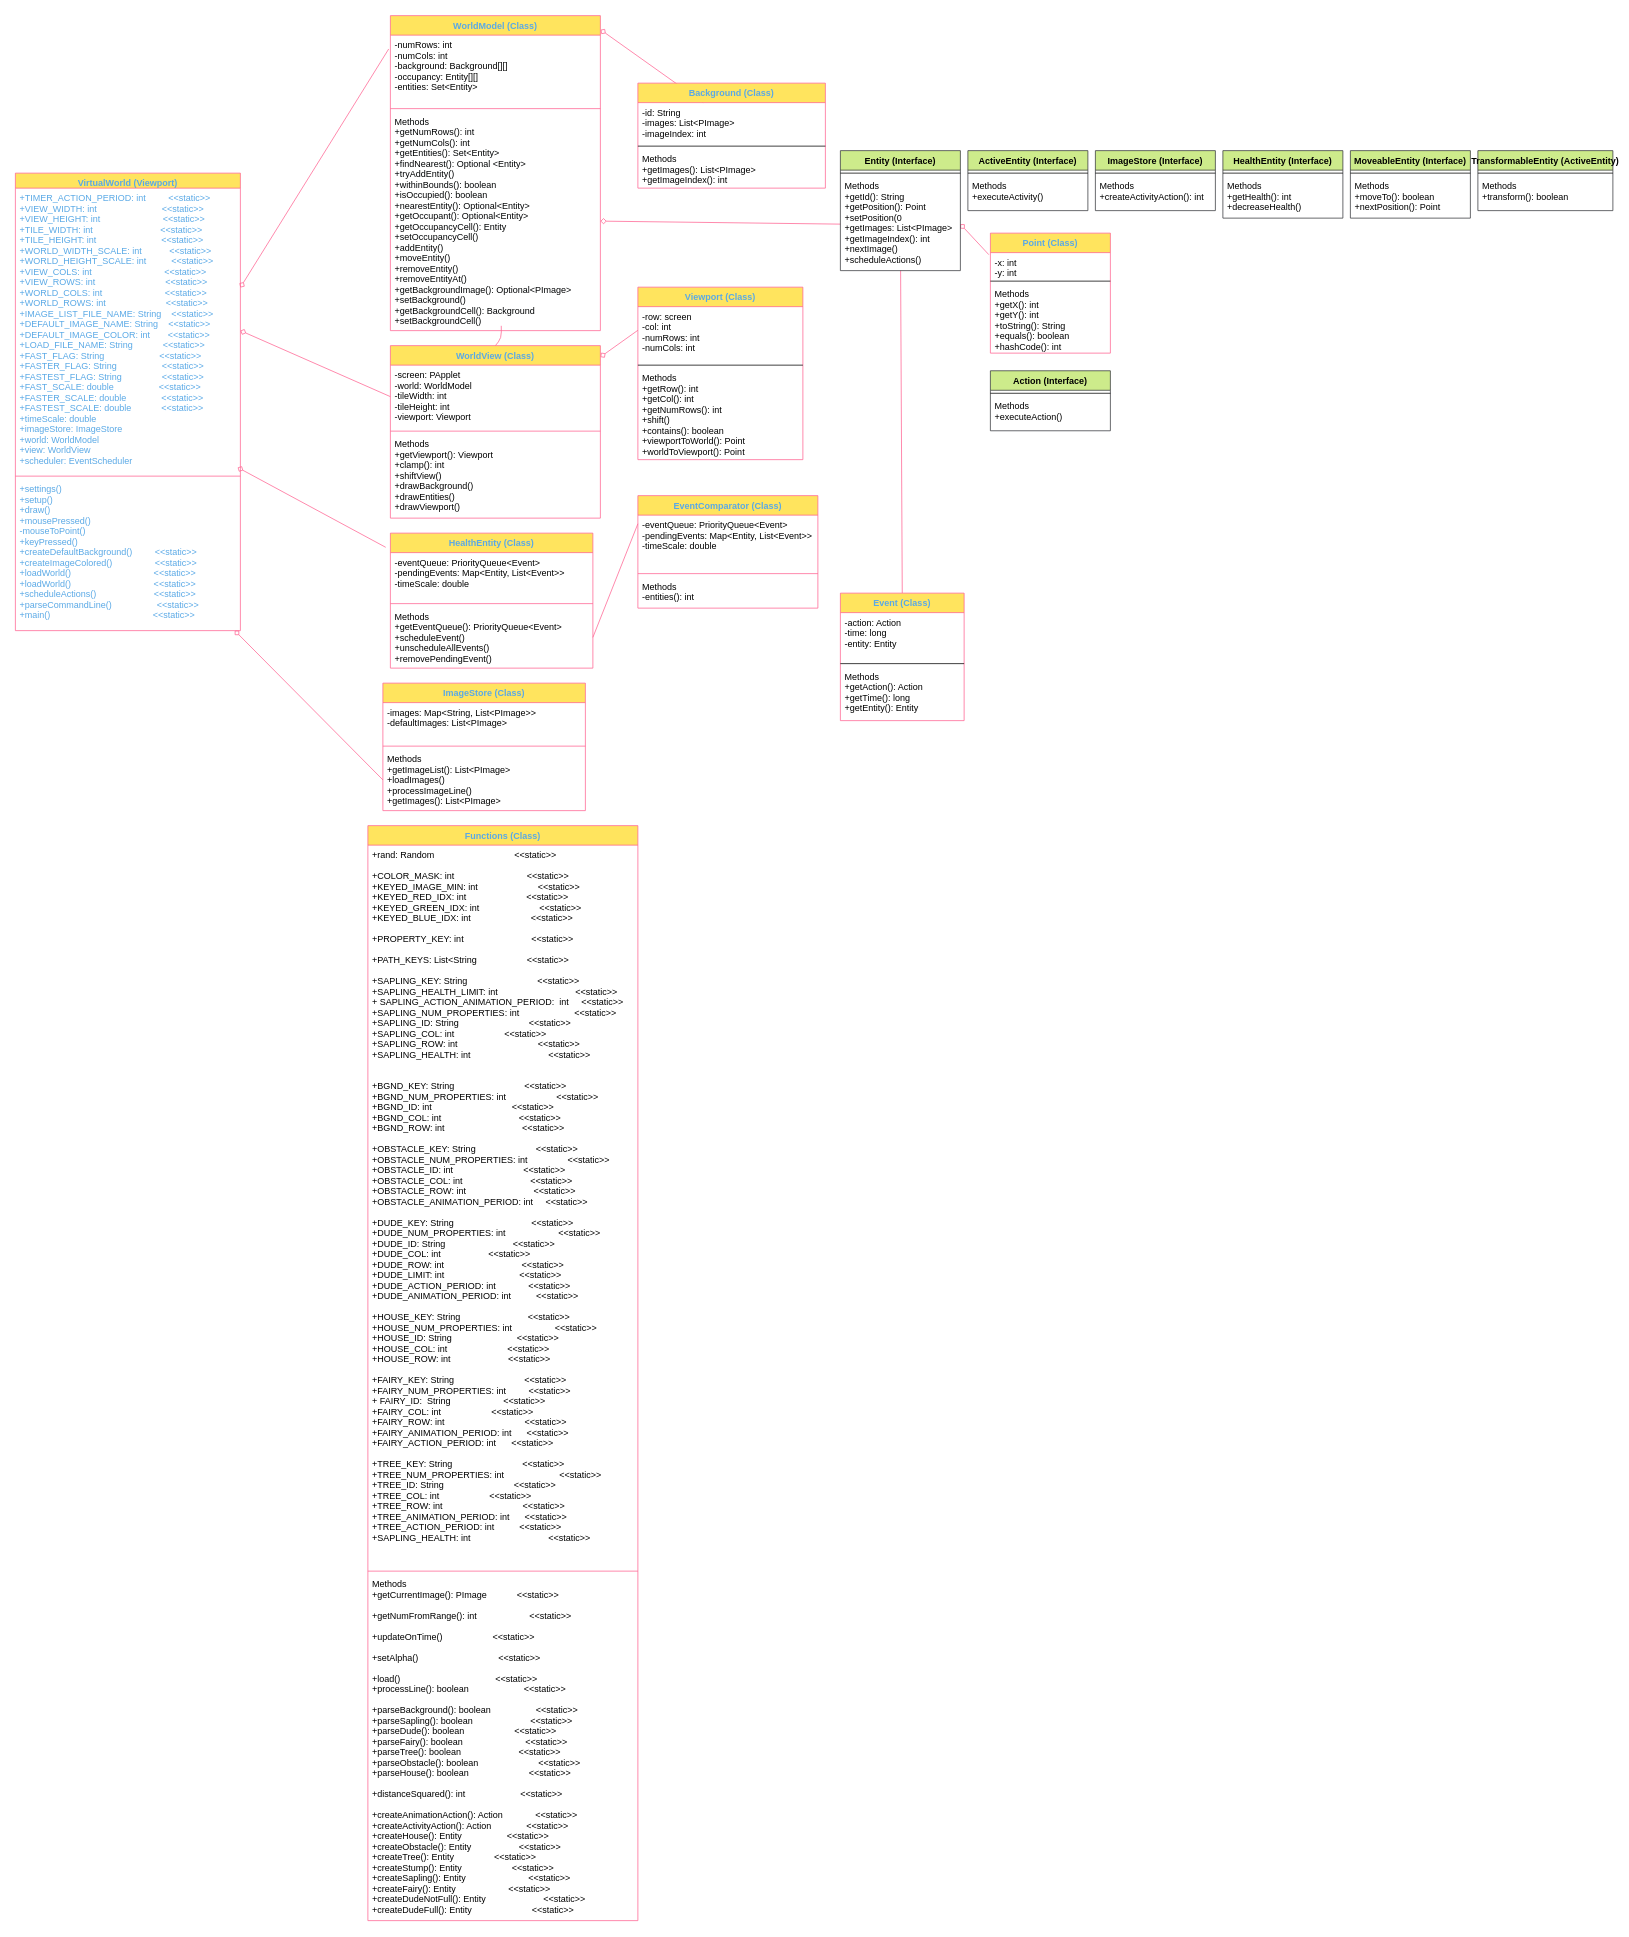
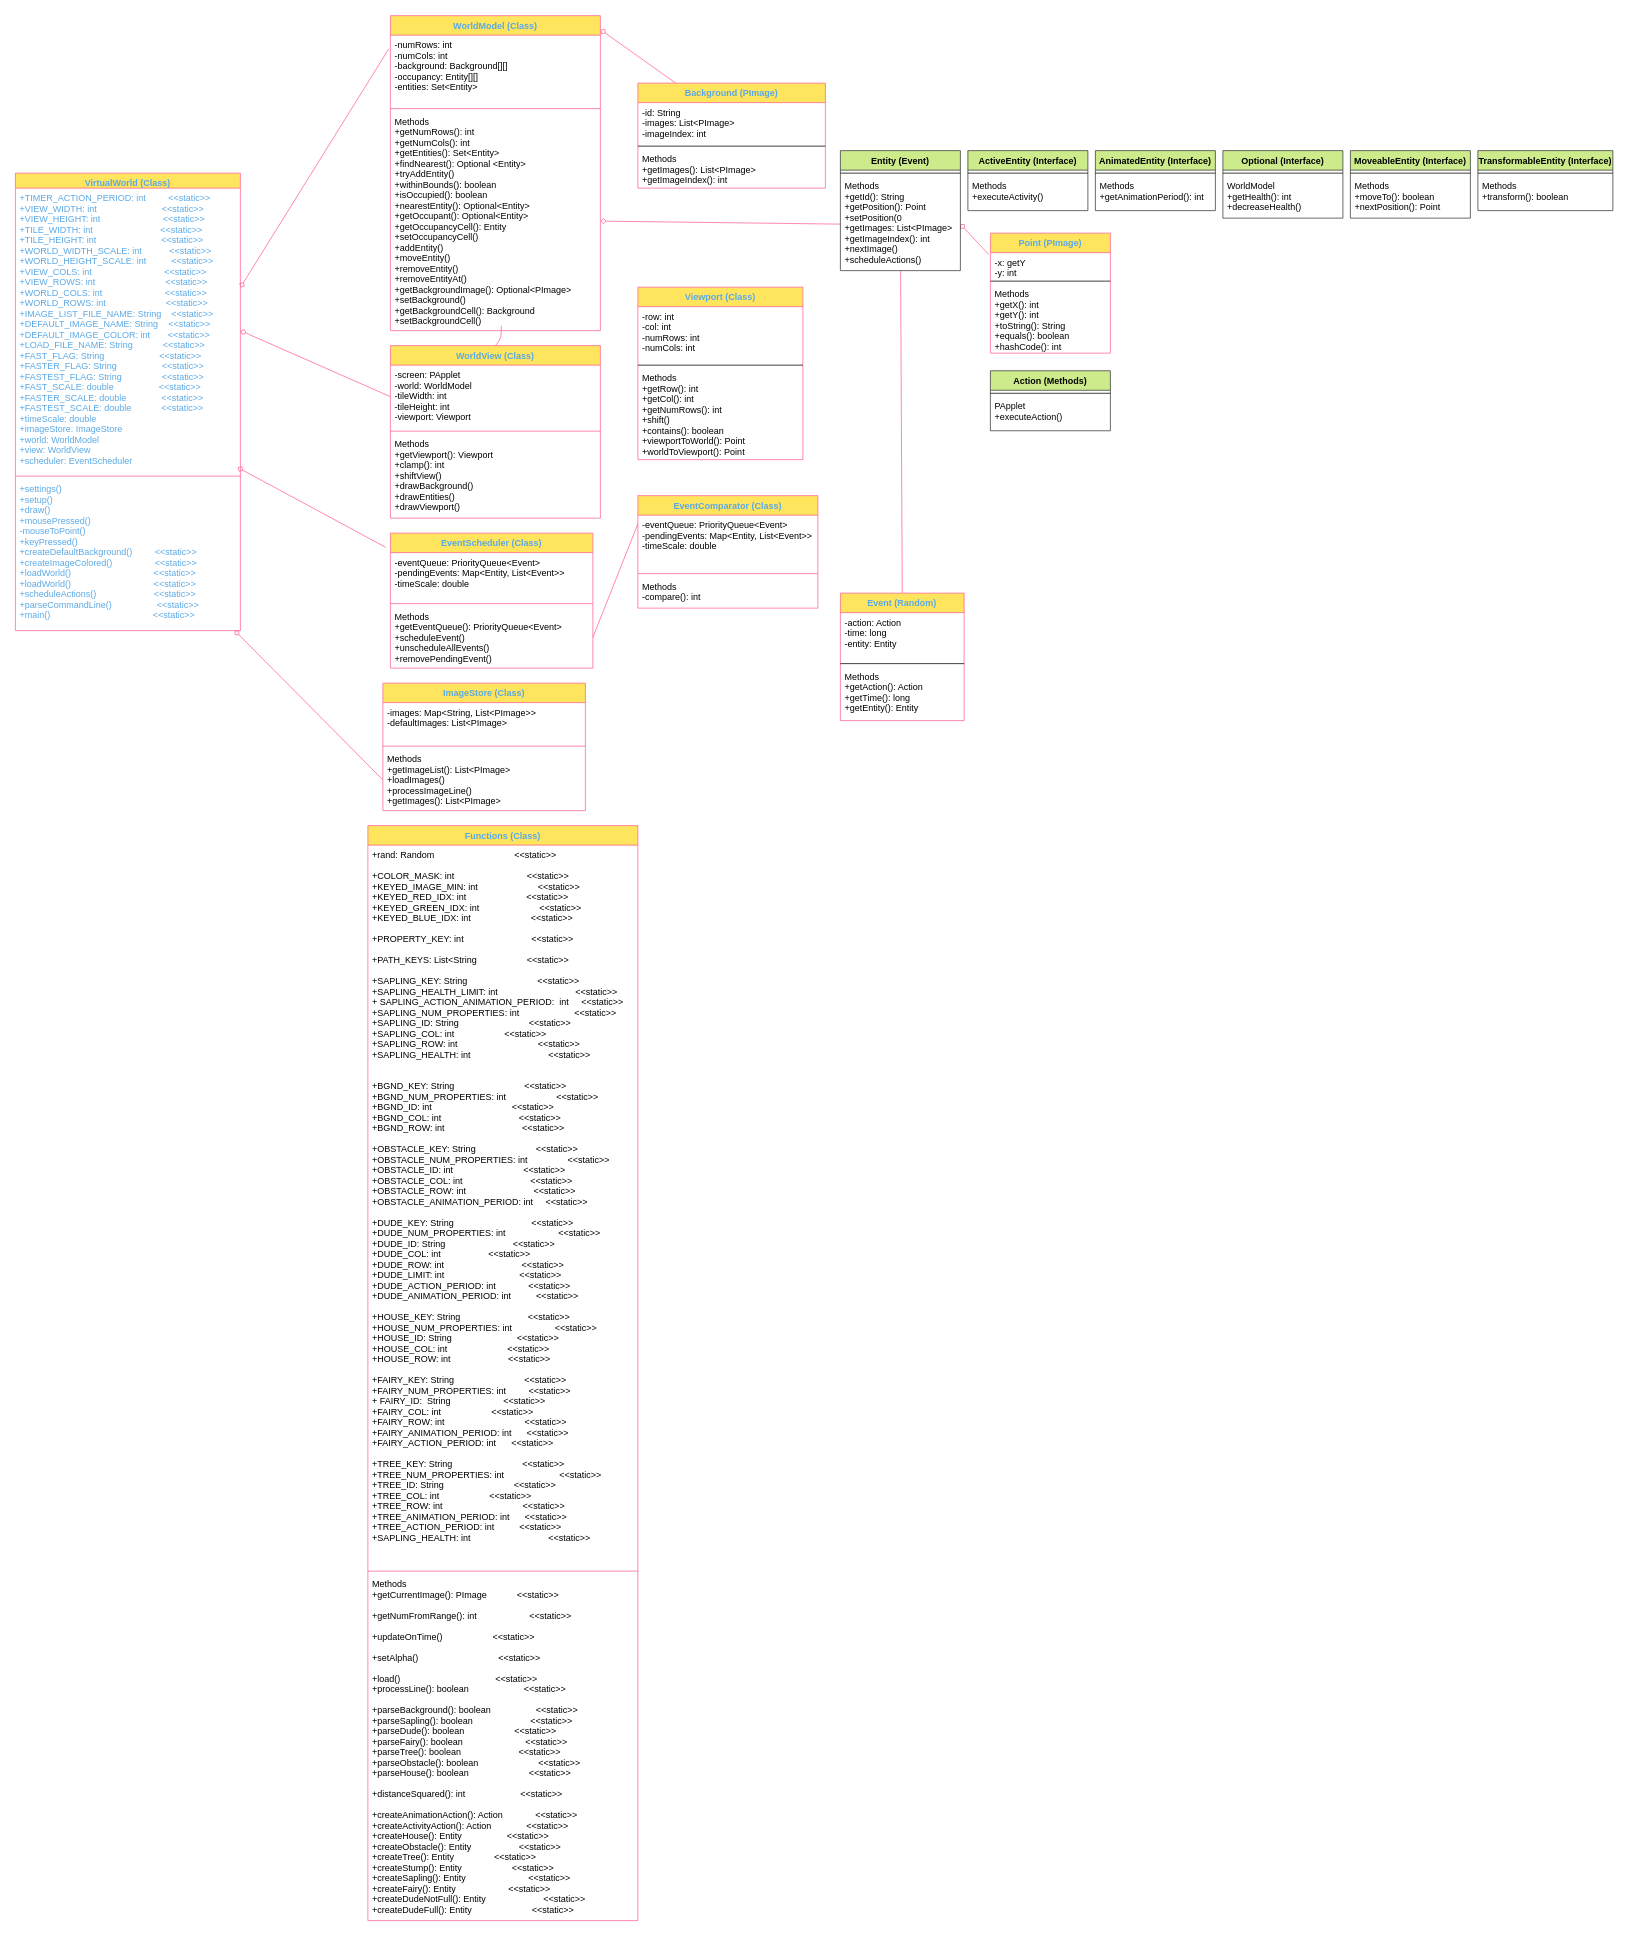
(731, 93) -> (731, 93)
(900, 161) -> (900, 161)
(1155, 161) -> (1155, 161)
(1283, 161) -> (1283, 161)
(1545, 161) -> (1545, 161)
(128, 183) -> (128, 183)
(1117, 186) -> (1117, 186)
(1245, 186) -> (1250, 186)
(1050, 243) -> (1050, 243)
(1009, 263) -> (1012, 263)
(670, 317) -> (661, 317)
(620, 343) -> none
(1050, 381) -> (1050, 381)
(1012, 406) -> (1011, 406)
(491, 543) -> (491, 543)
(660, 587) -> (660, 587)
(902, 603) -> (902, 603)
